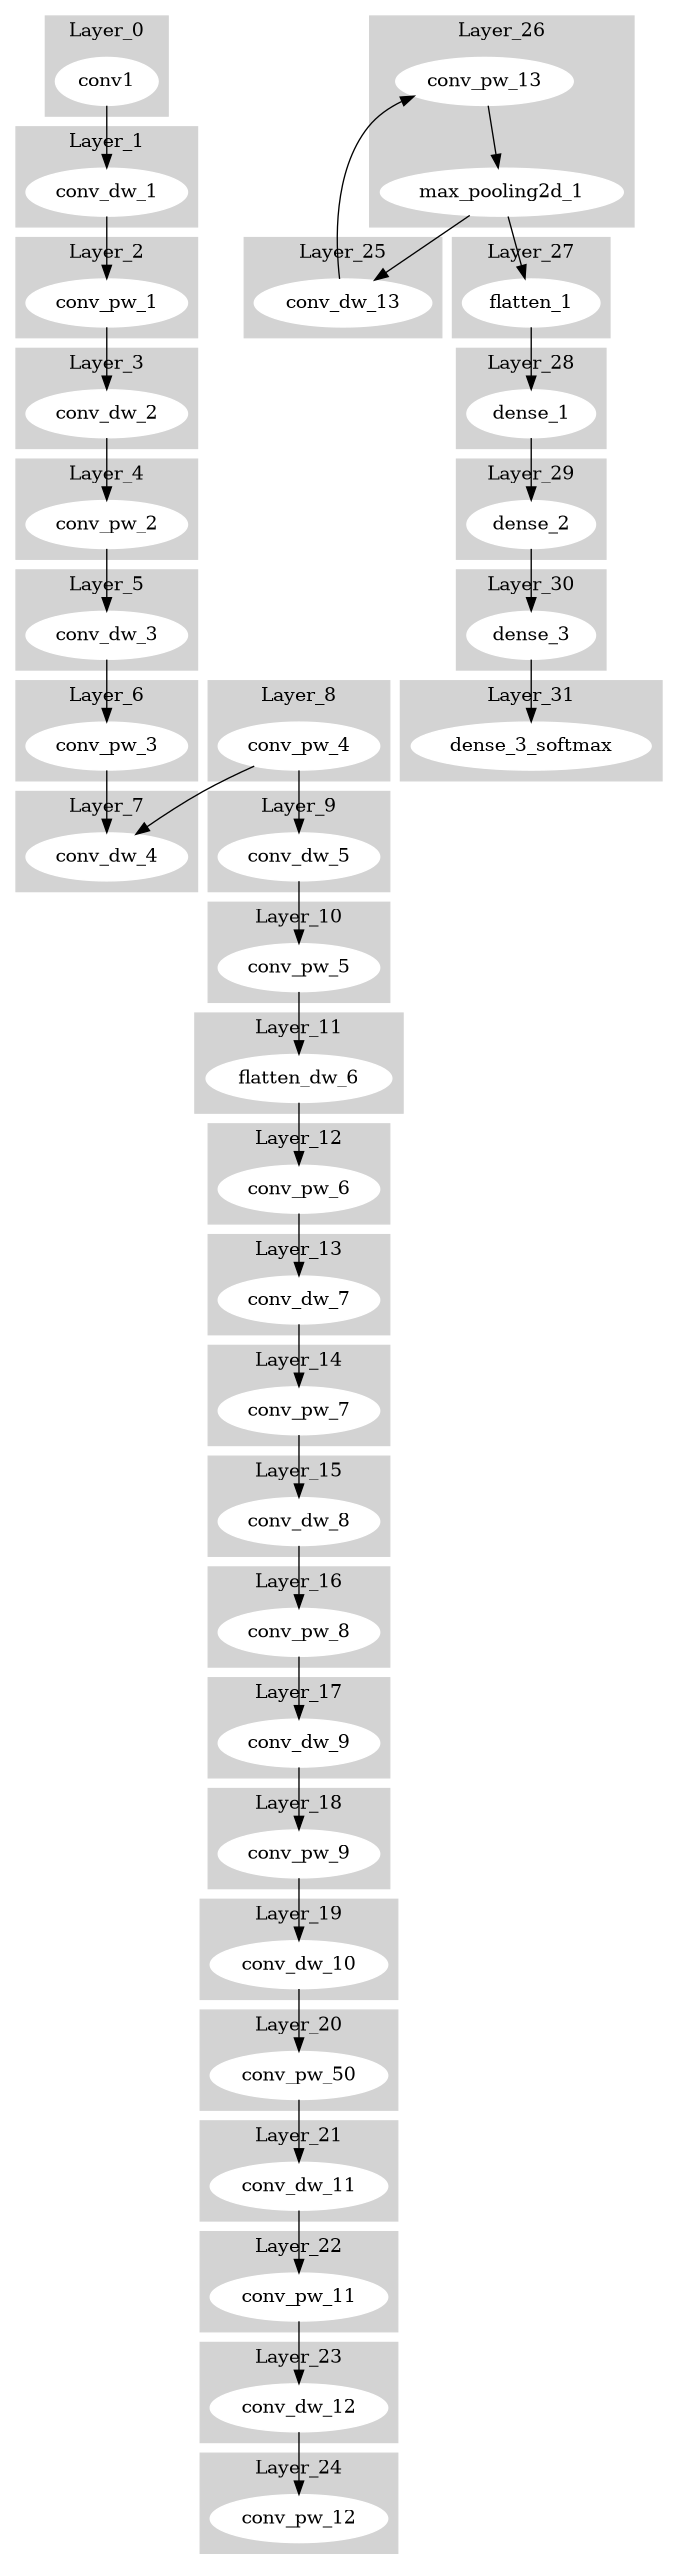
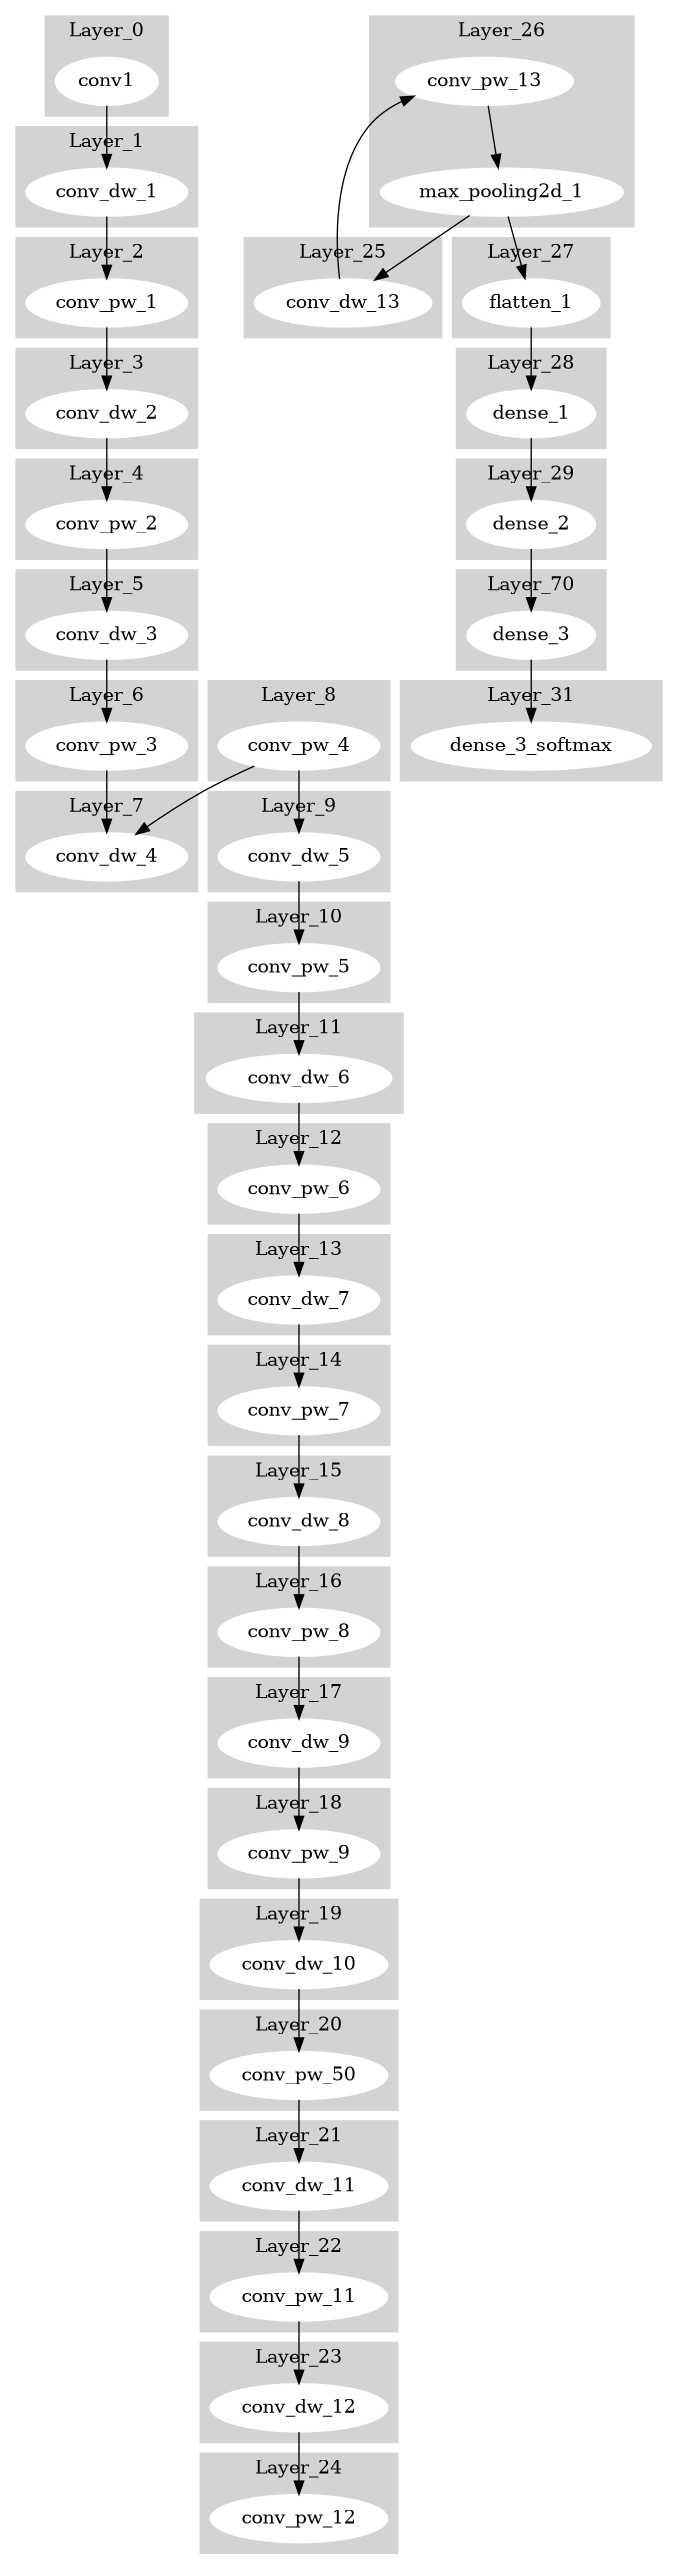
(531, 585) -> (531, 585)
(299, 1078) -> (299, 1078)
